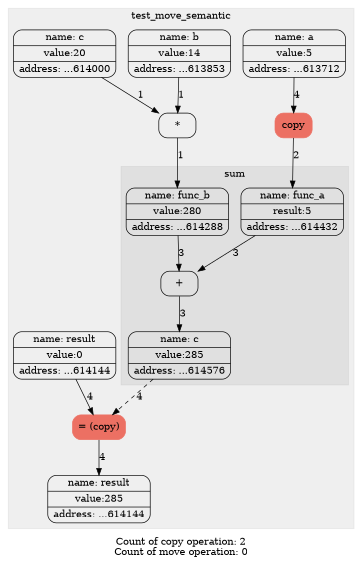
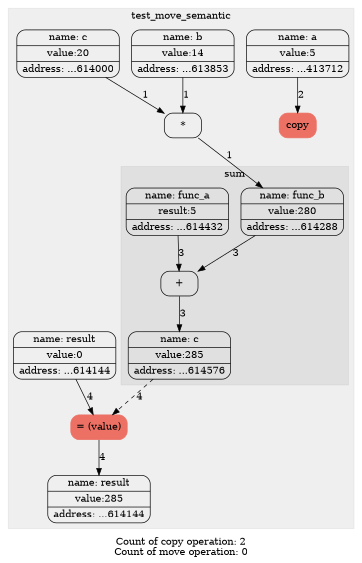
(294, 69) -> (298, 69)
(297, 95) -> (301, 95)
(293, 159) -> none
(99, 427) -> (99, 427)
